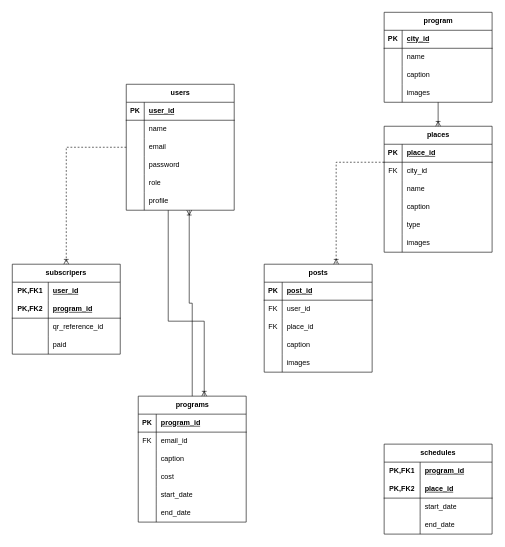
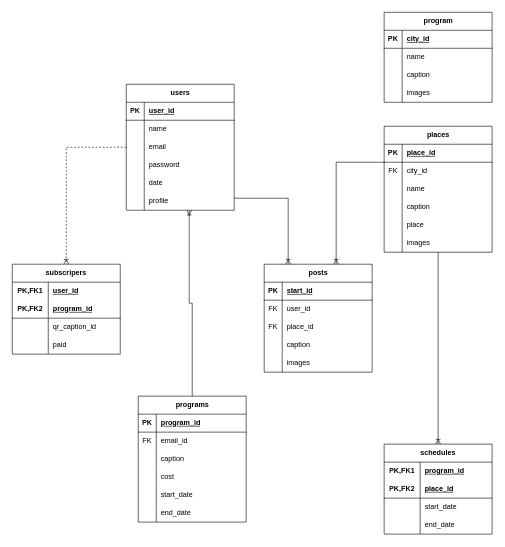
(438, 122) -> none
(156, 183) -> (157, 183)
(336, 189) -> (336, 189)
none -> (263, 198)
(415, 225) -> (416, 225)
(300, 291) -> (302, 291)
(82, 327) -> (77, 327)
(204, 392) -> none
none -> (438, 440)
